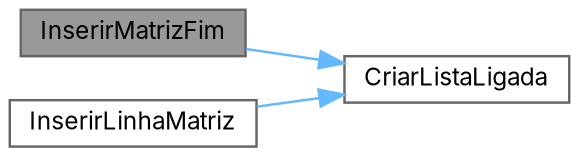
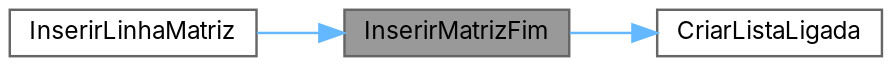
(288, 102) -> (288, 33)
